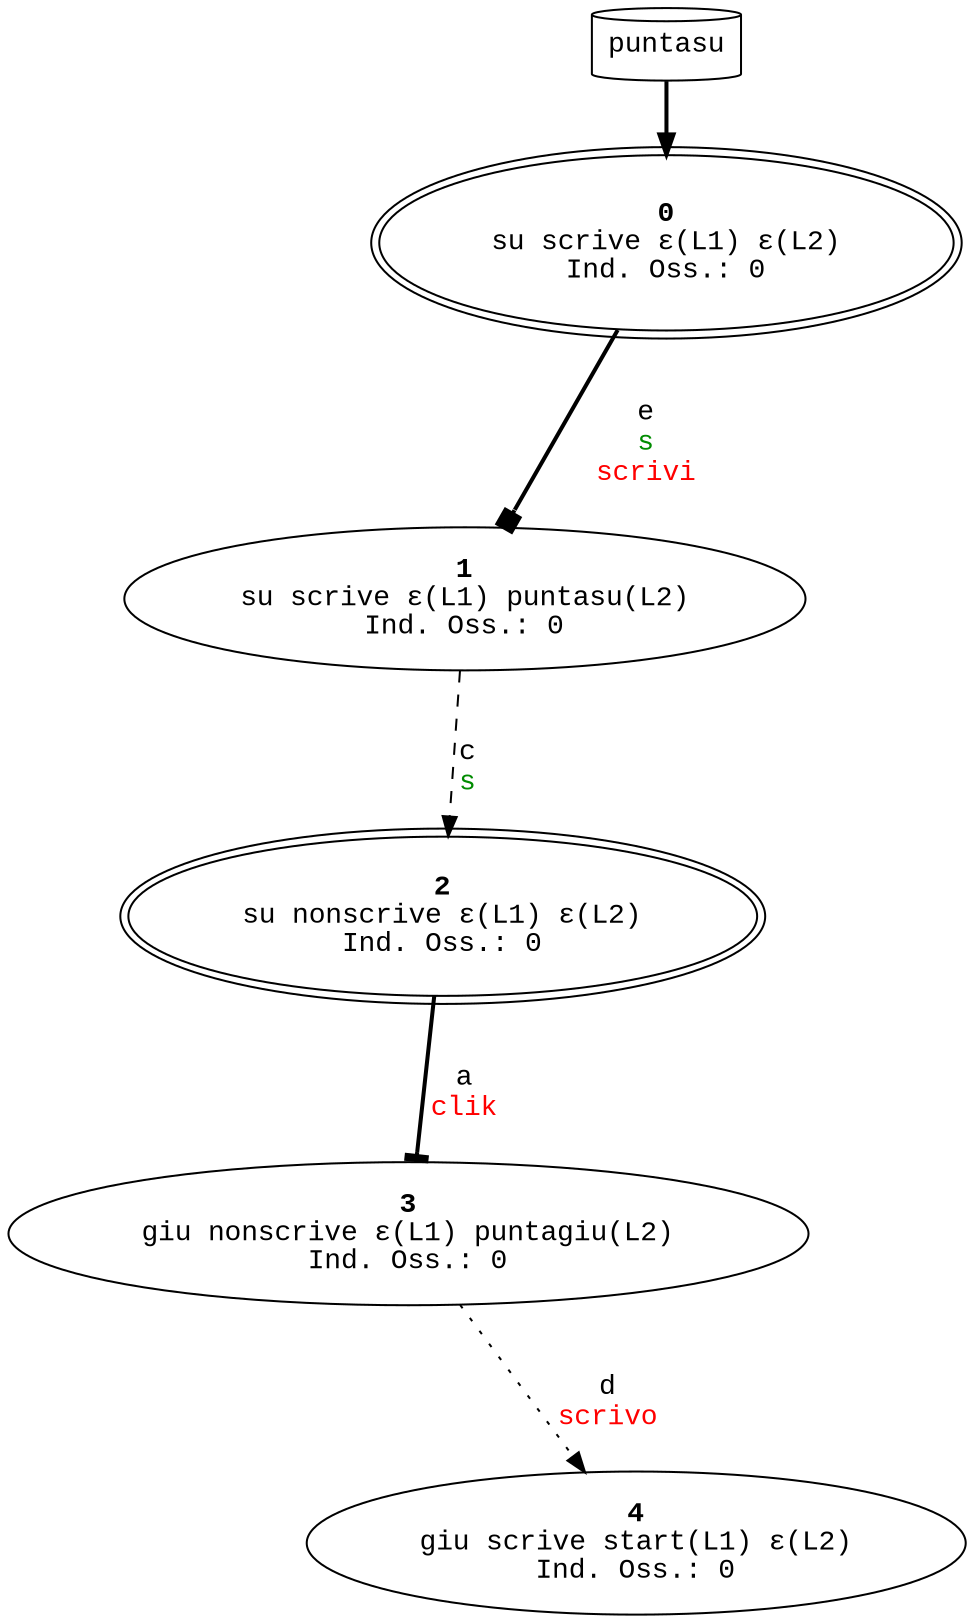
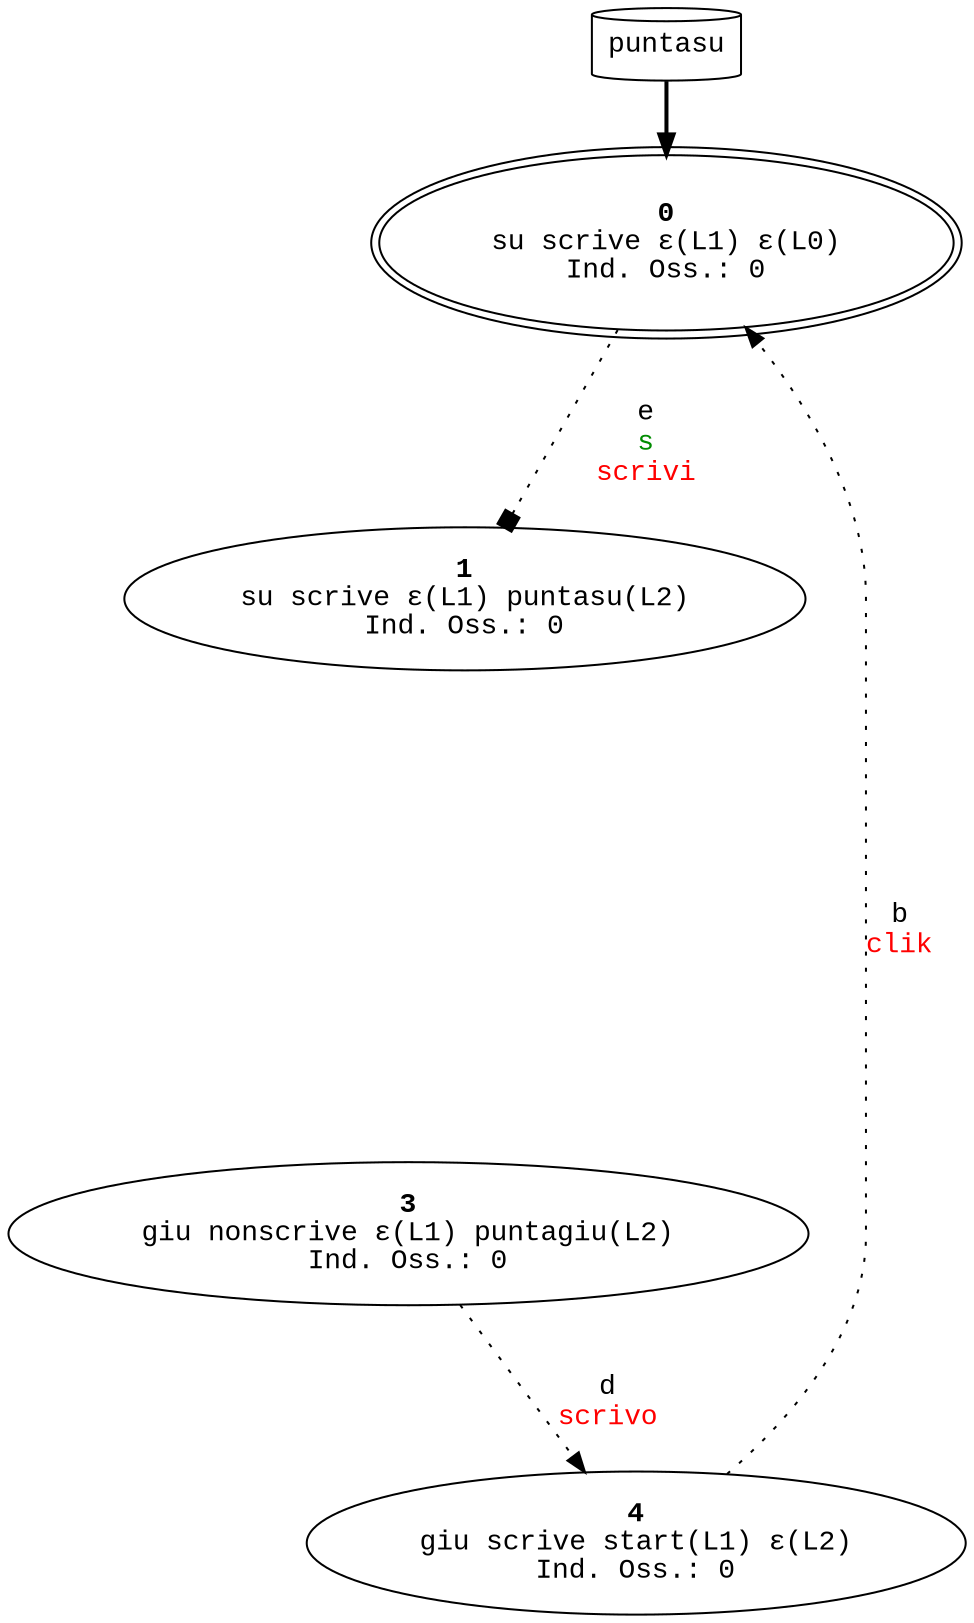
(666, 241) -> (666, 241)
(566, 420) -> (566, 420)
(443, 916) -> none
none -> (866, 918)
